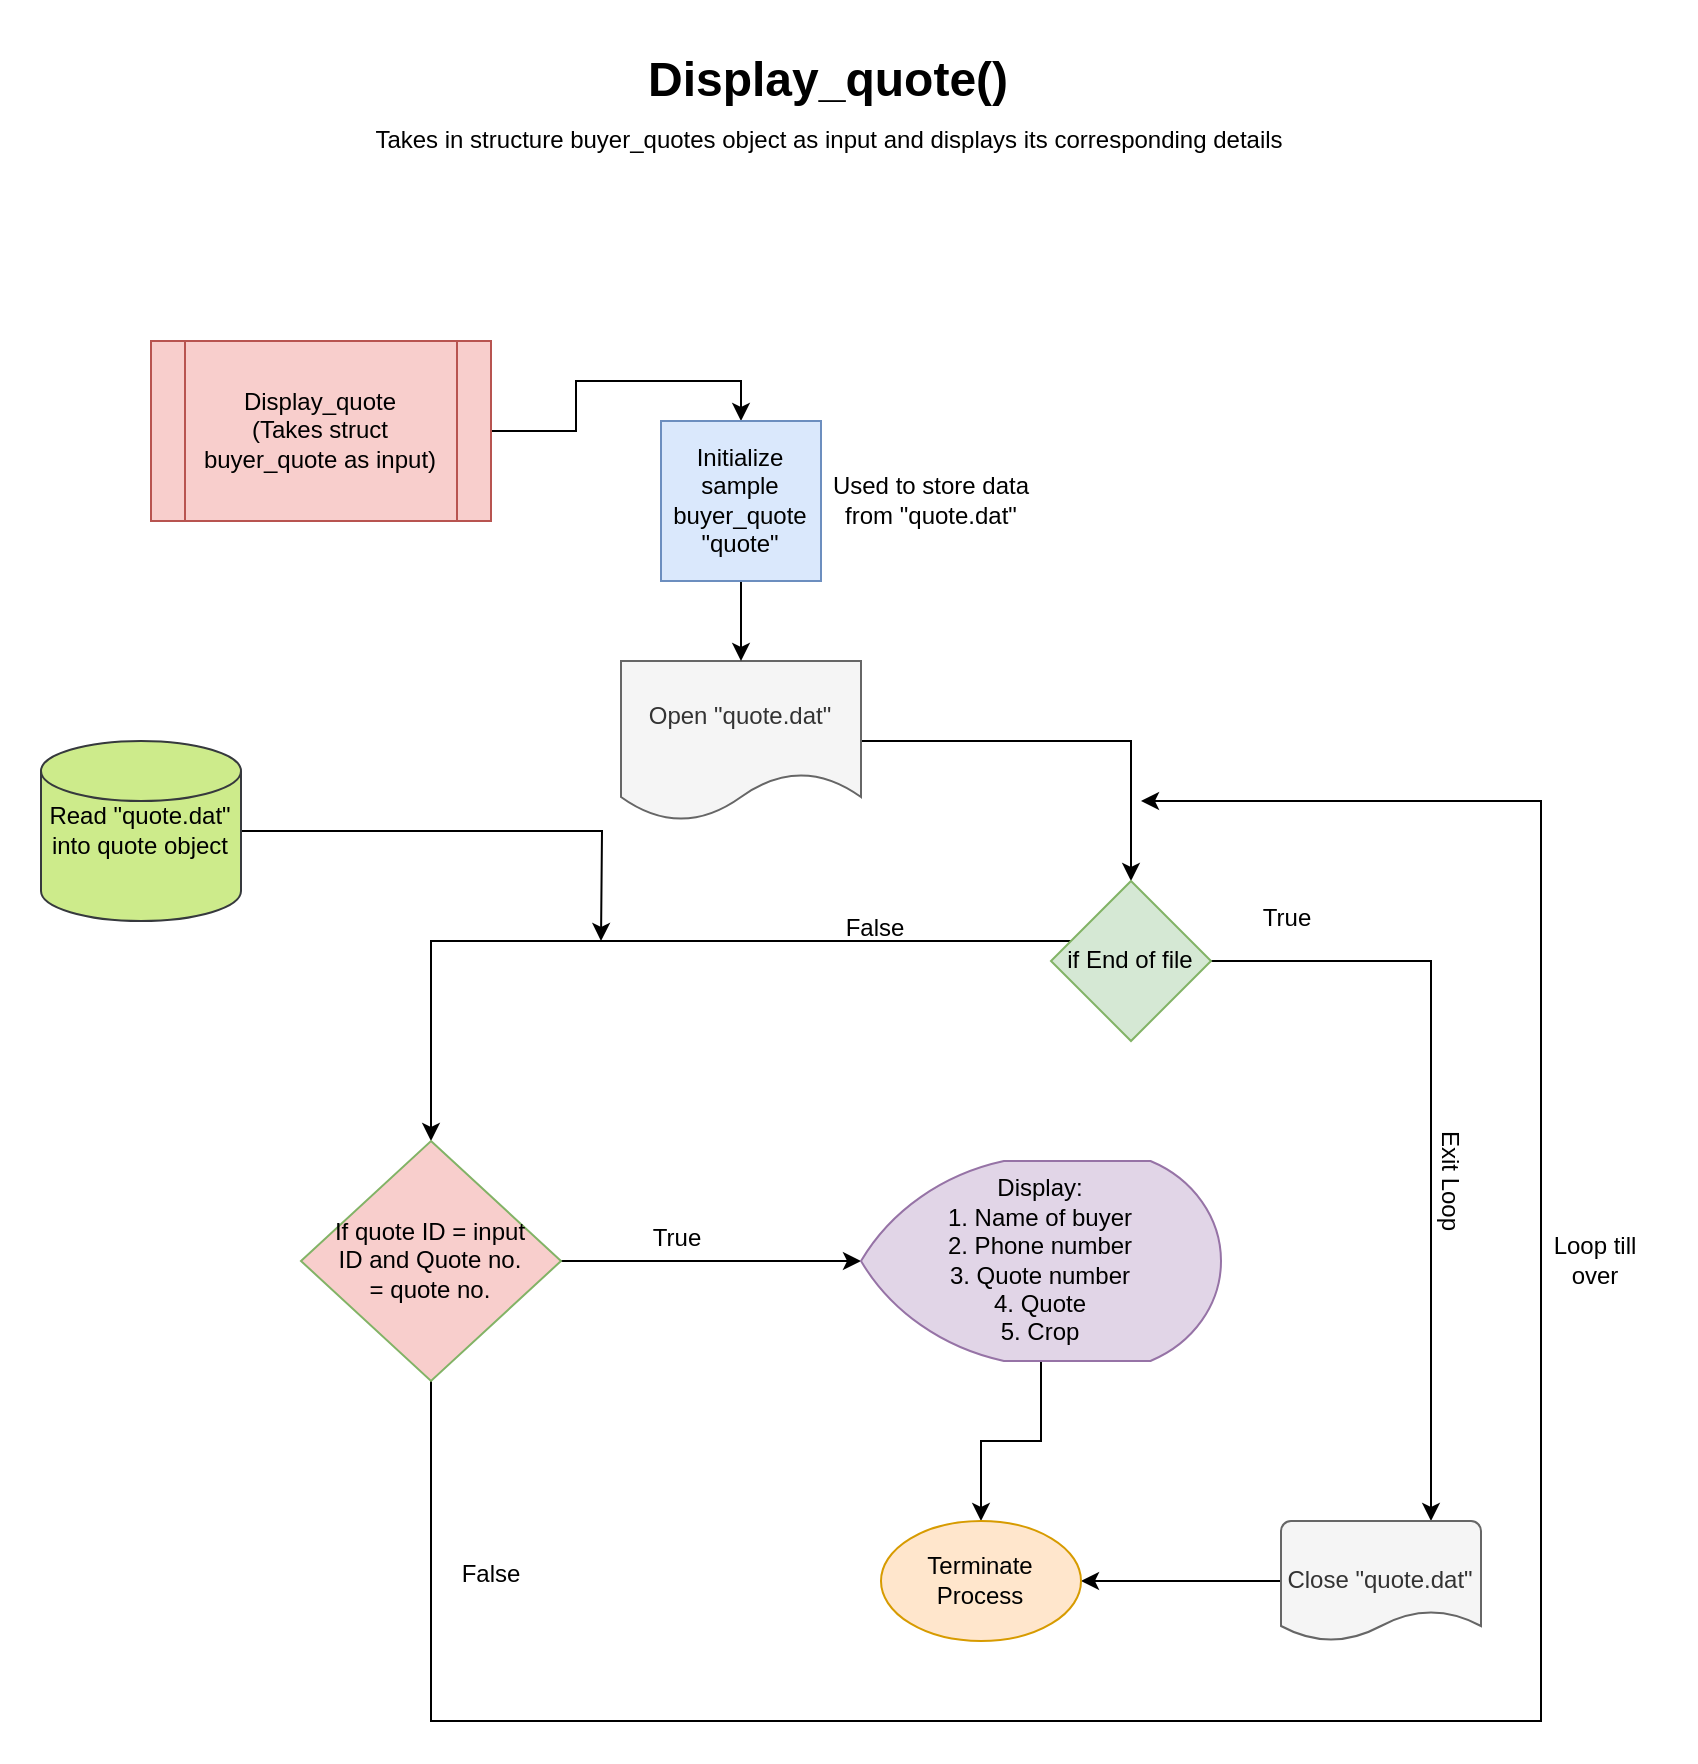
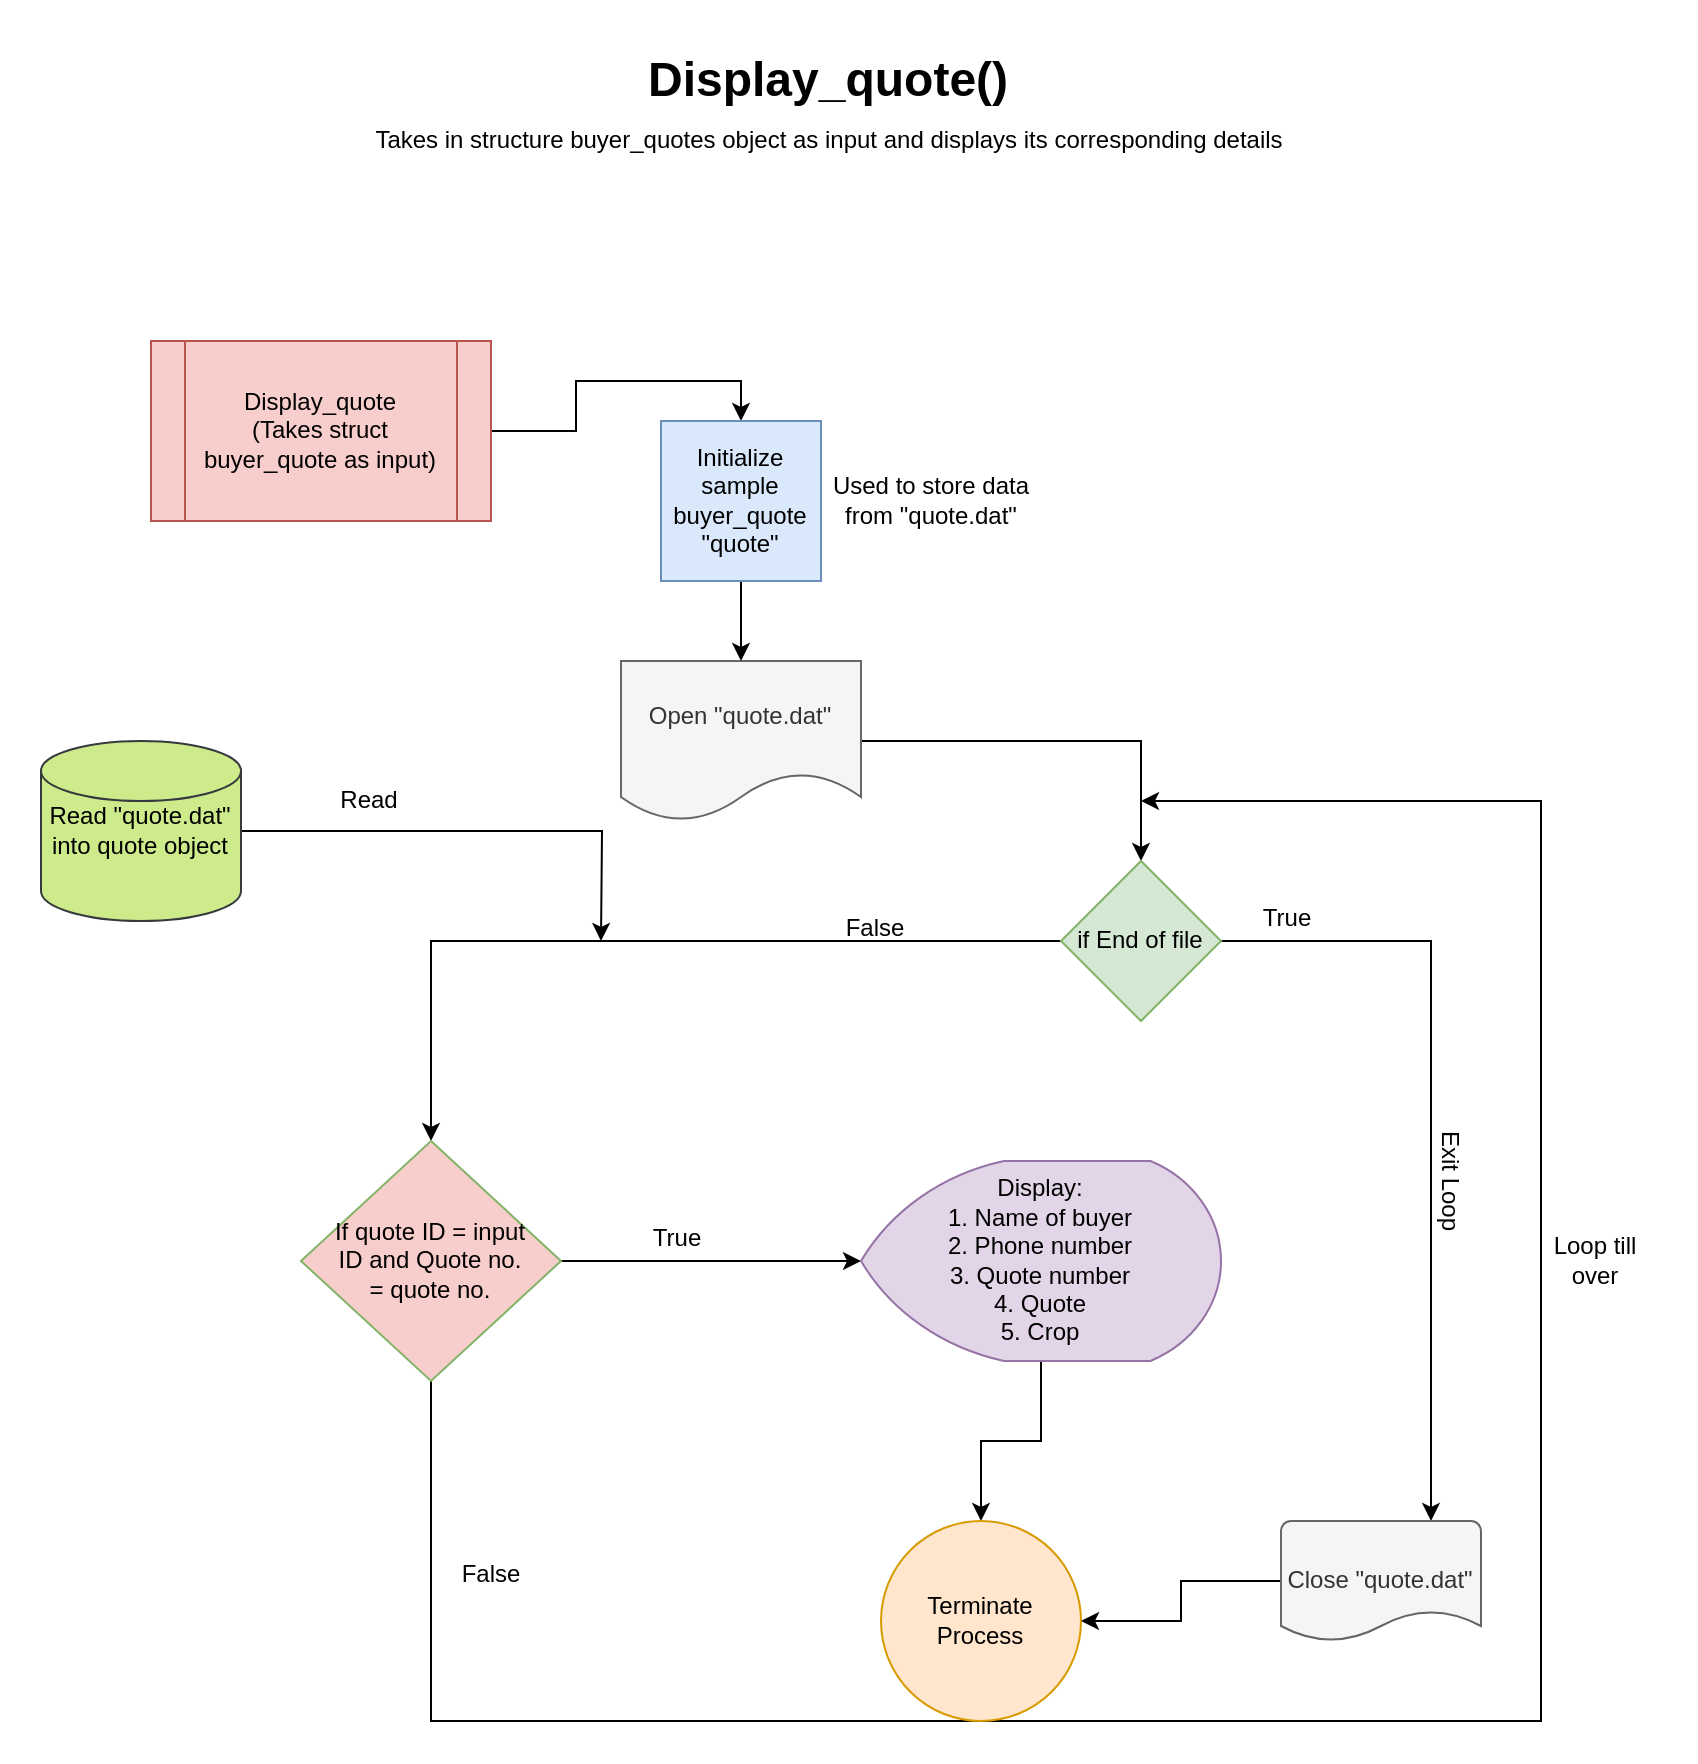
none -> (369, 801)
(1131, 961) -> (1141, 941)
(981, 1581) -> (981, 1621)
